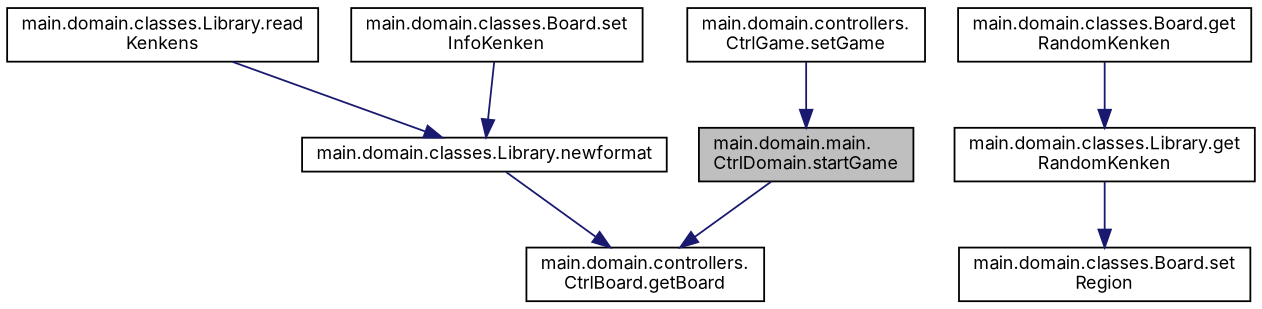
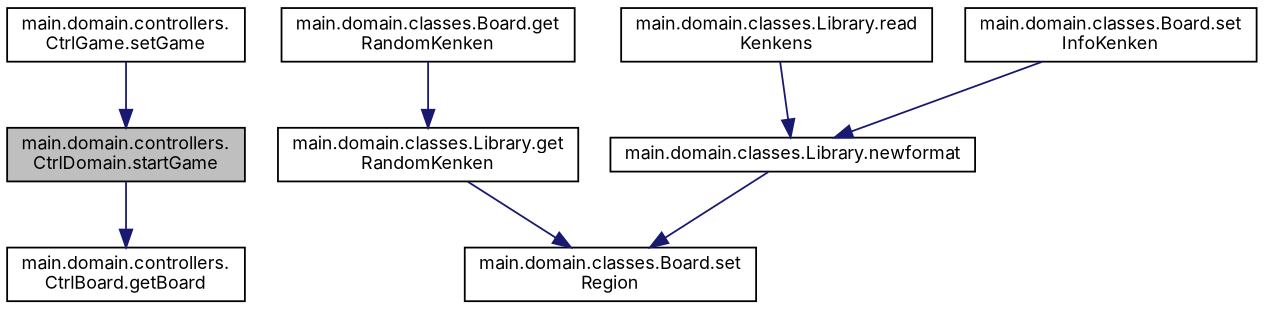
(806, 155) -> (126, 155)
(551, 204) -> (717, 205)
